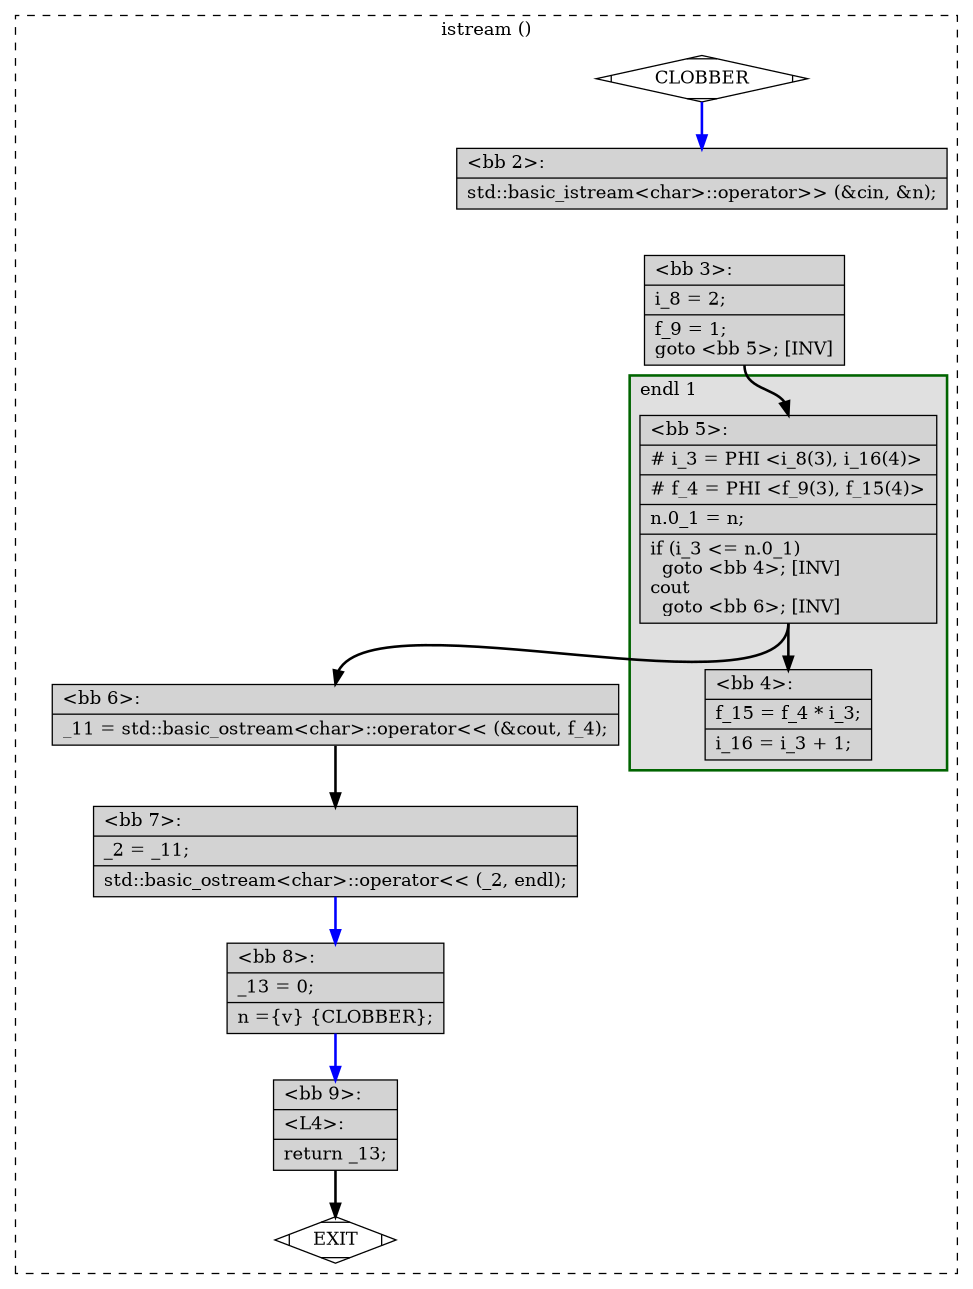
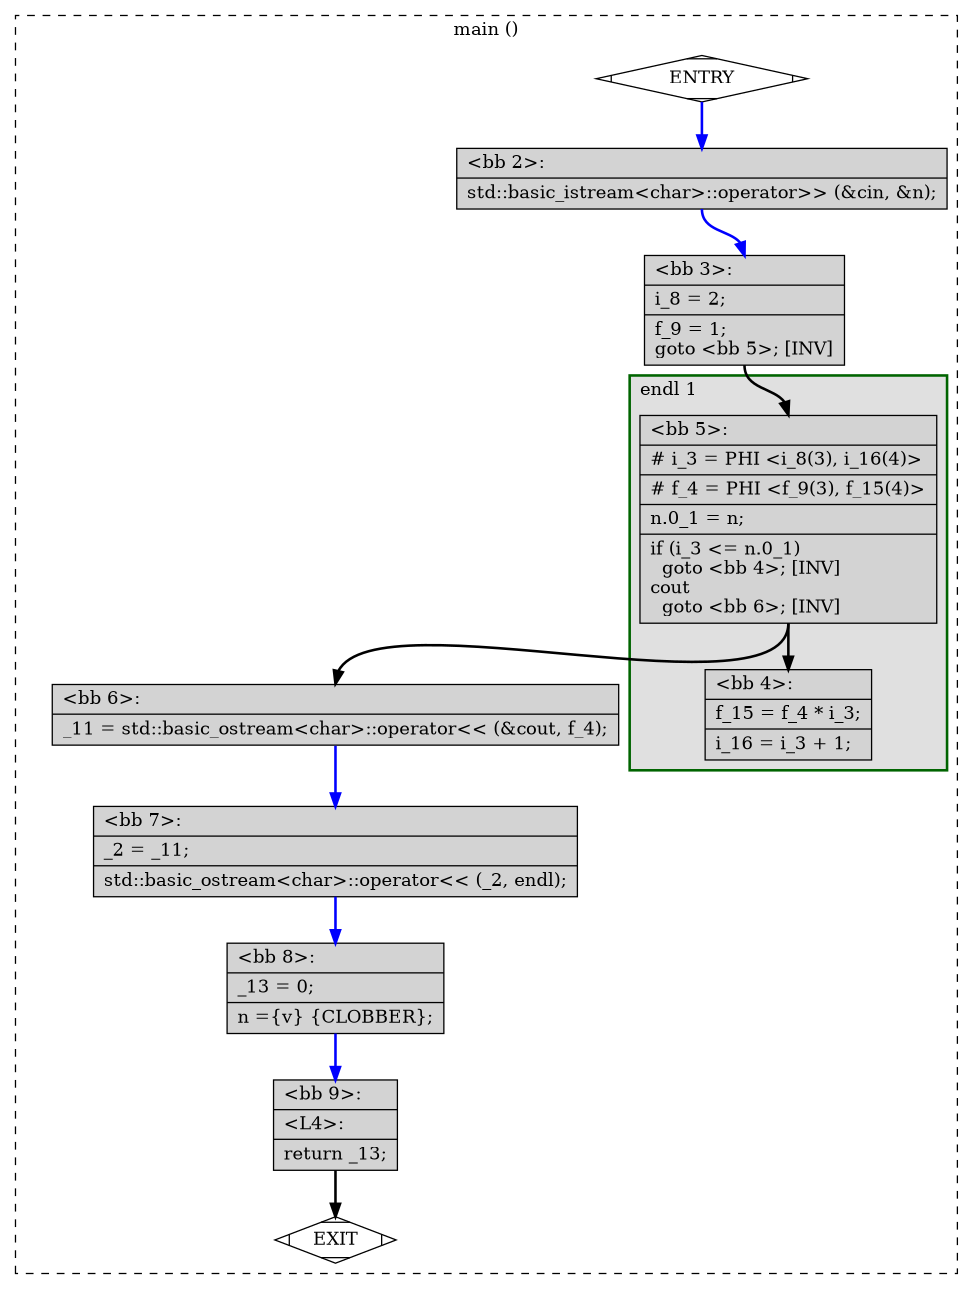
(486, 30) -> (486, 30)
(702, 79) -> (702, 79)
none -> (717, 229)
(335, 769) -> (335, 769)
